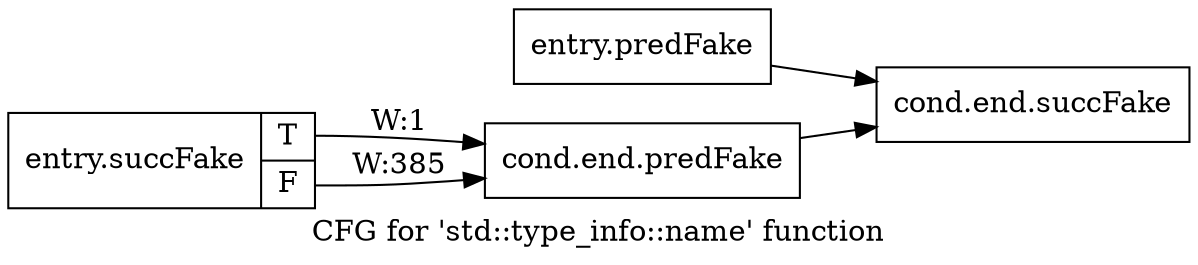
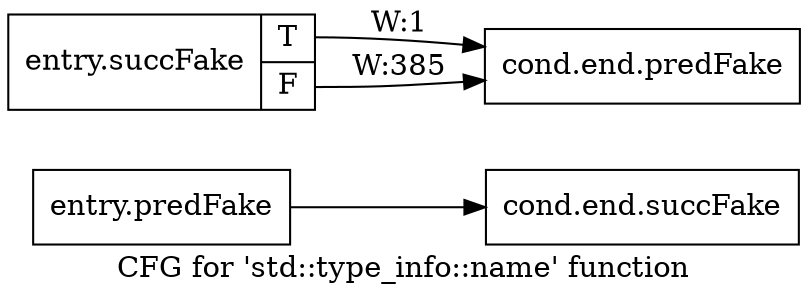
(828, 134) -> none
